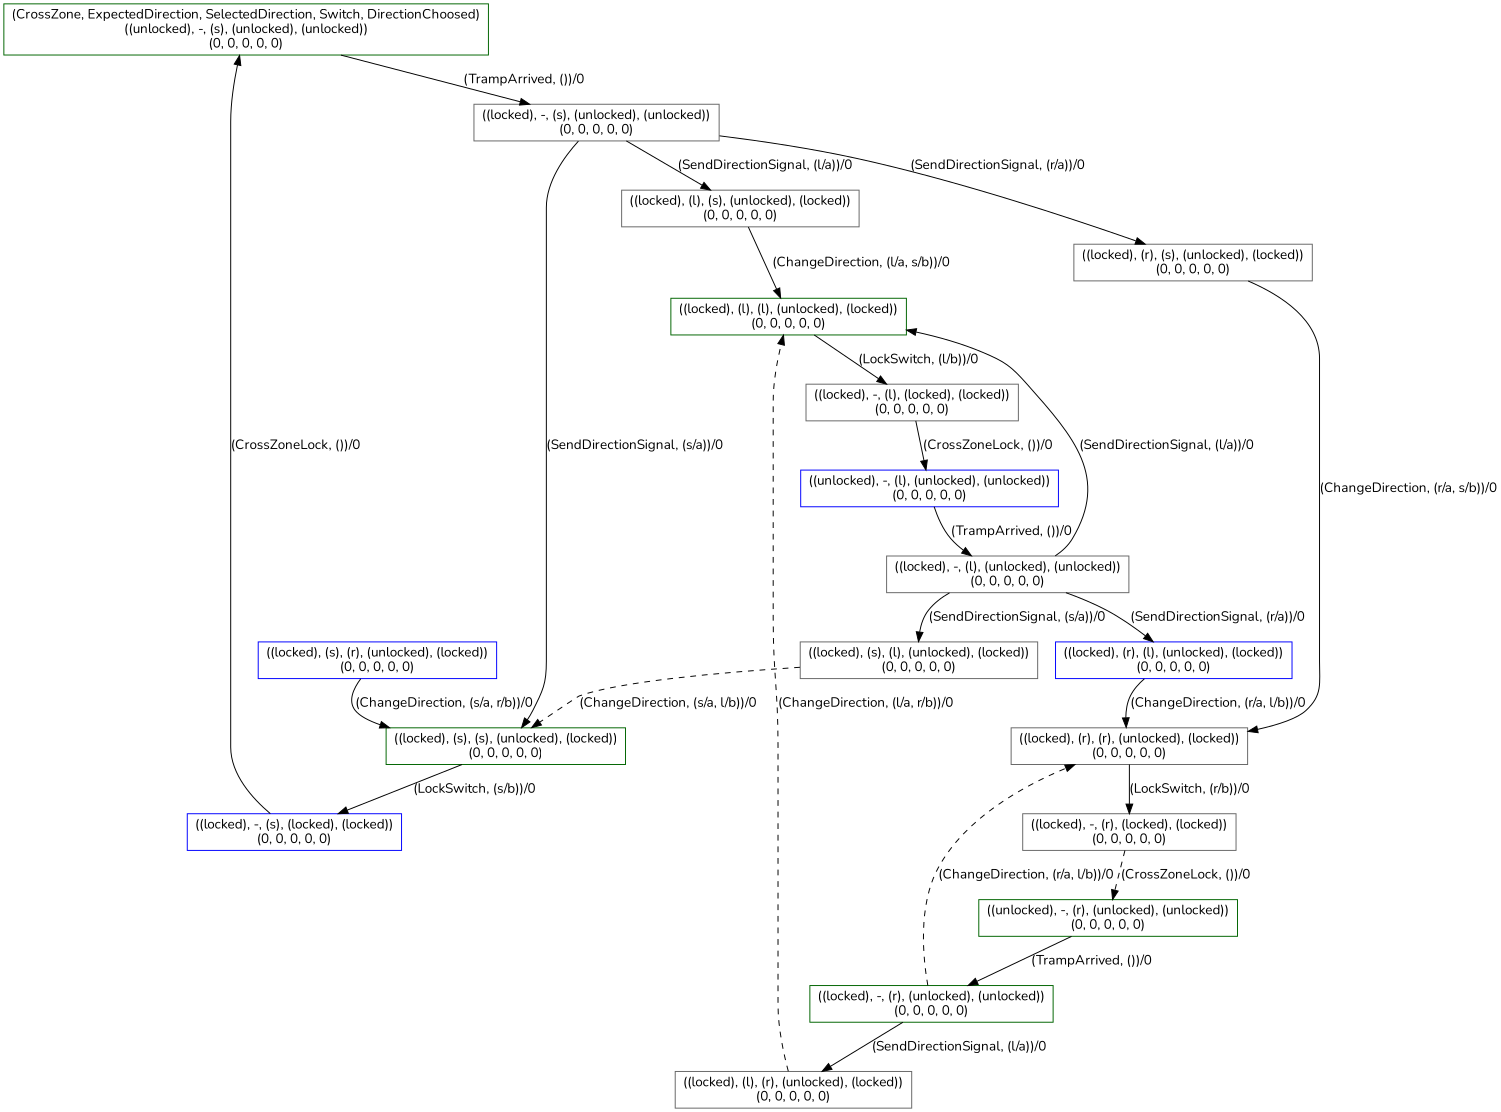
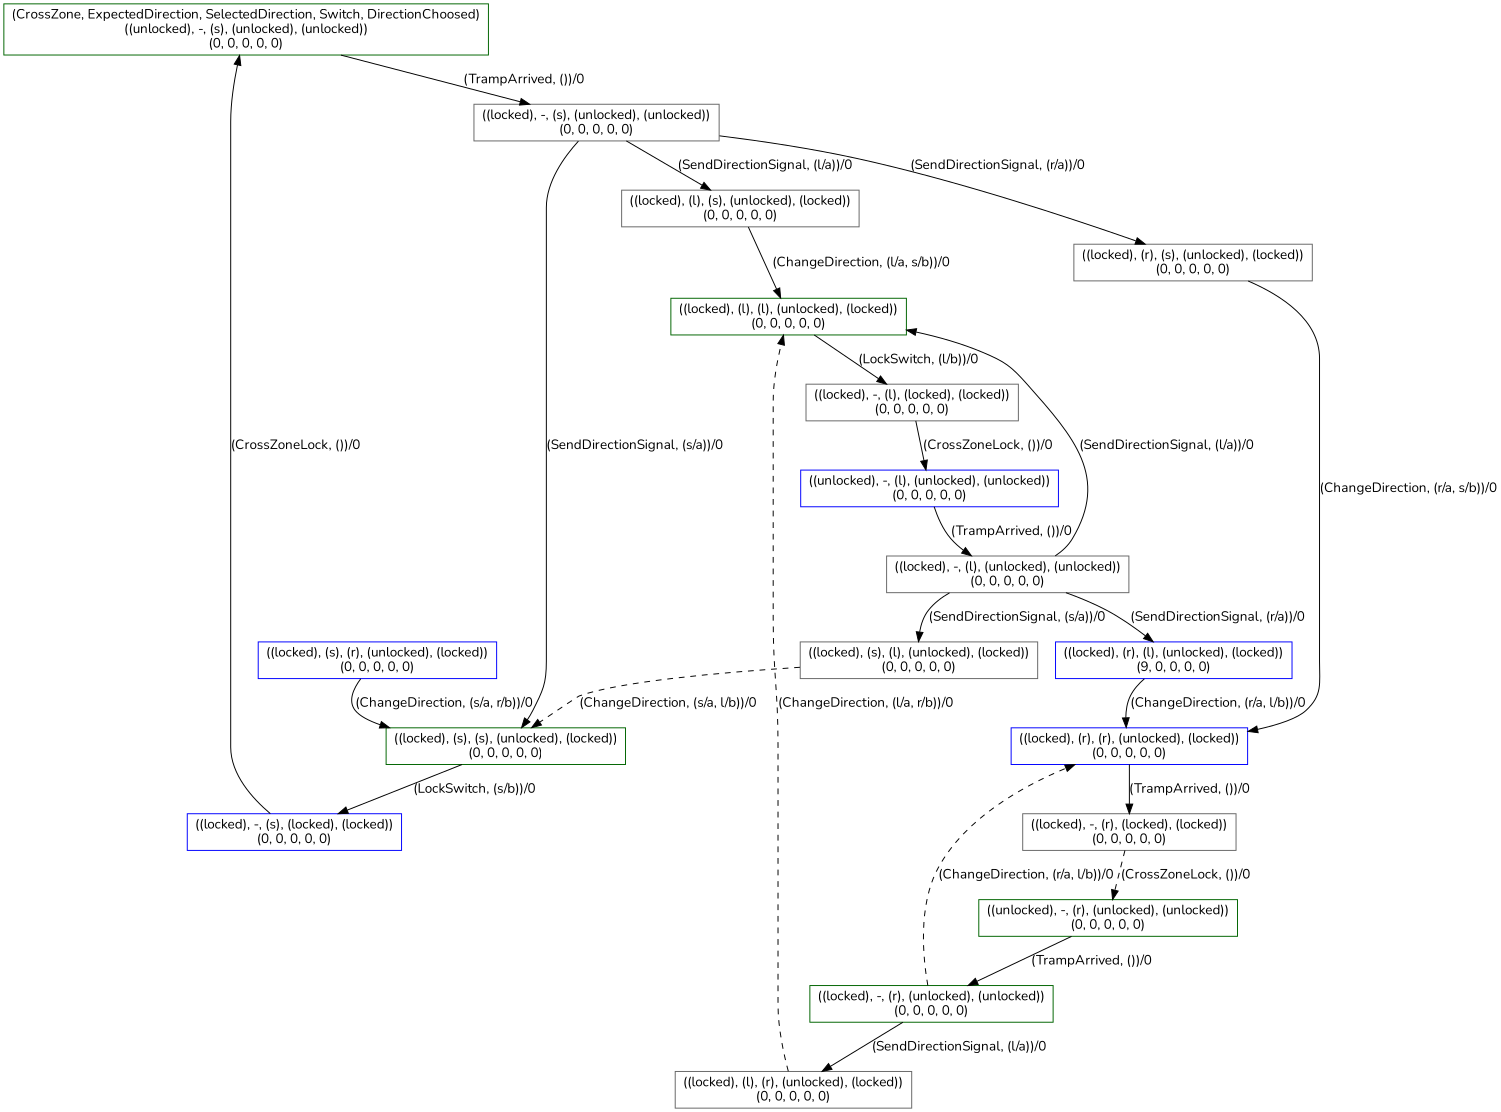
(1174, 660) -> (1174, 660)
(1129, 746) -> (1129, 746)
(1190, 789) -> (1190, 789)
